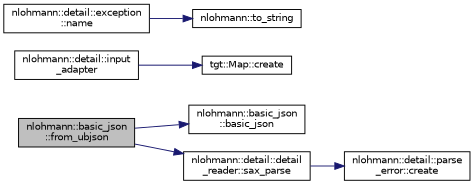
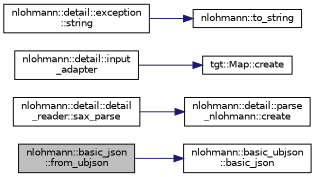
(77, 19) -> (77, 19)
(247, 119) -> (247, 158)
(155, 148) -> none
(407, 166) -> (247, 112)
